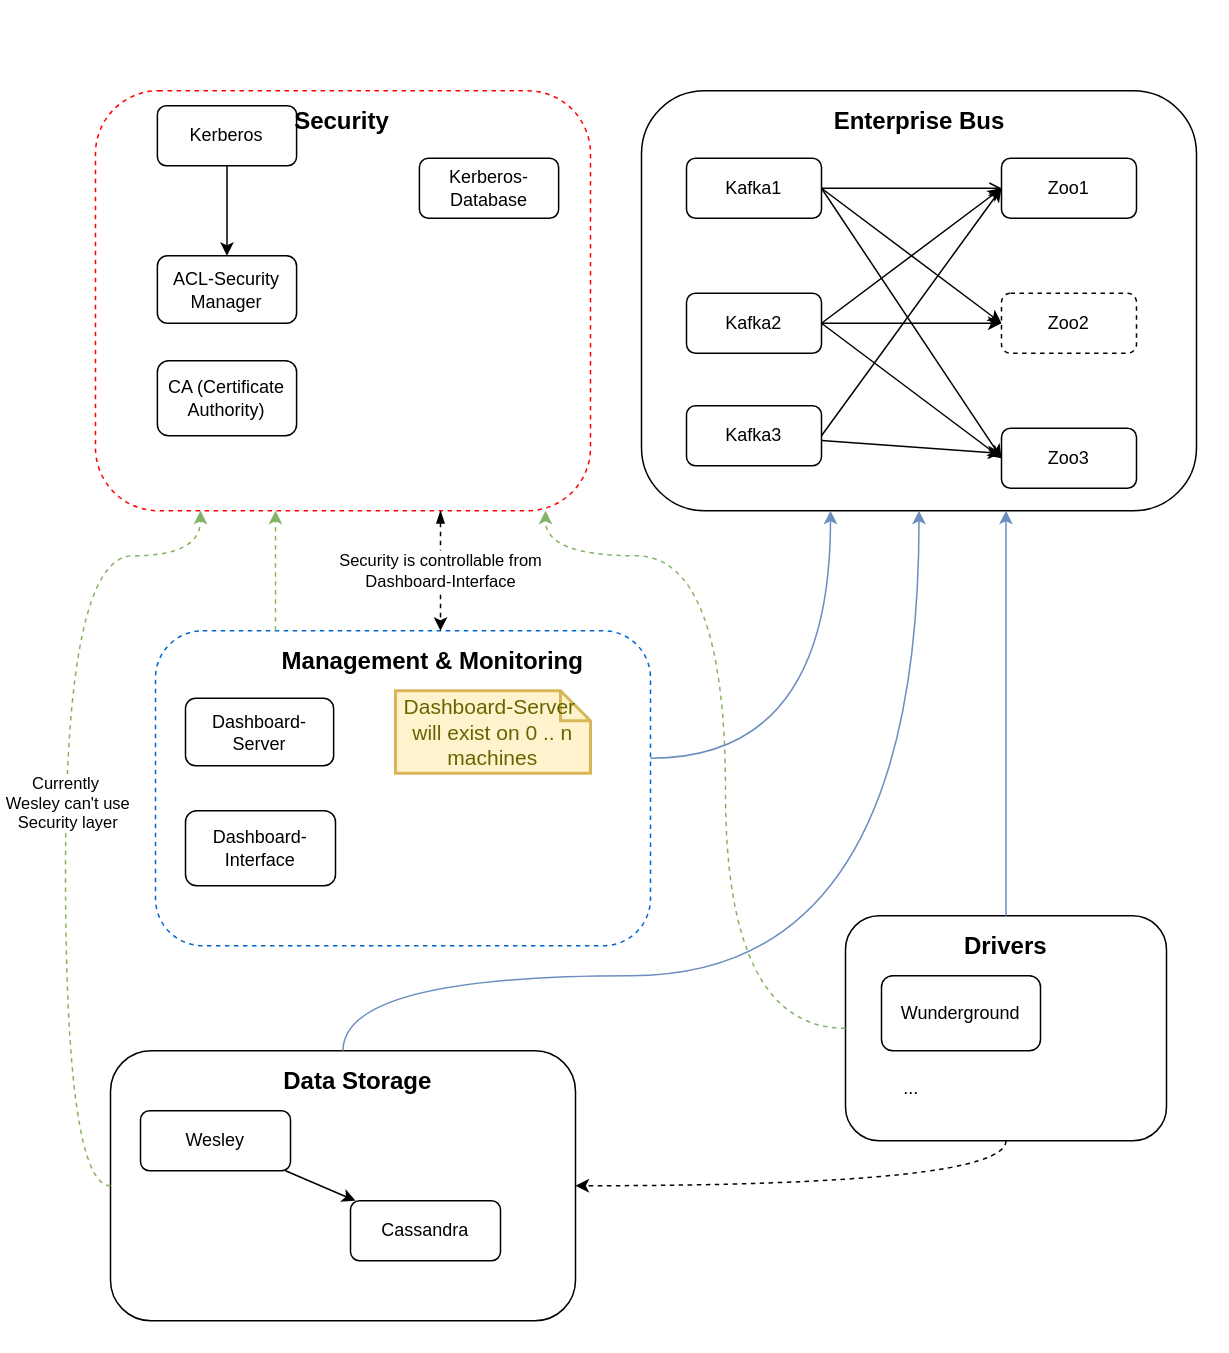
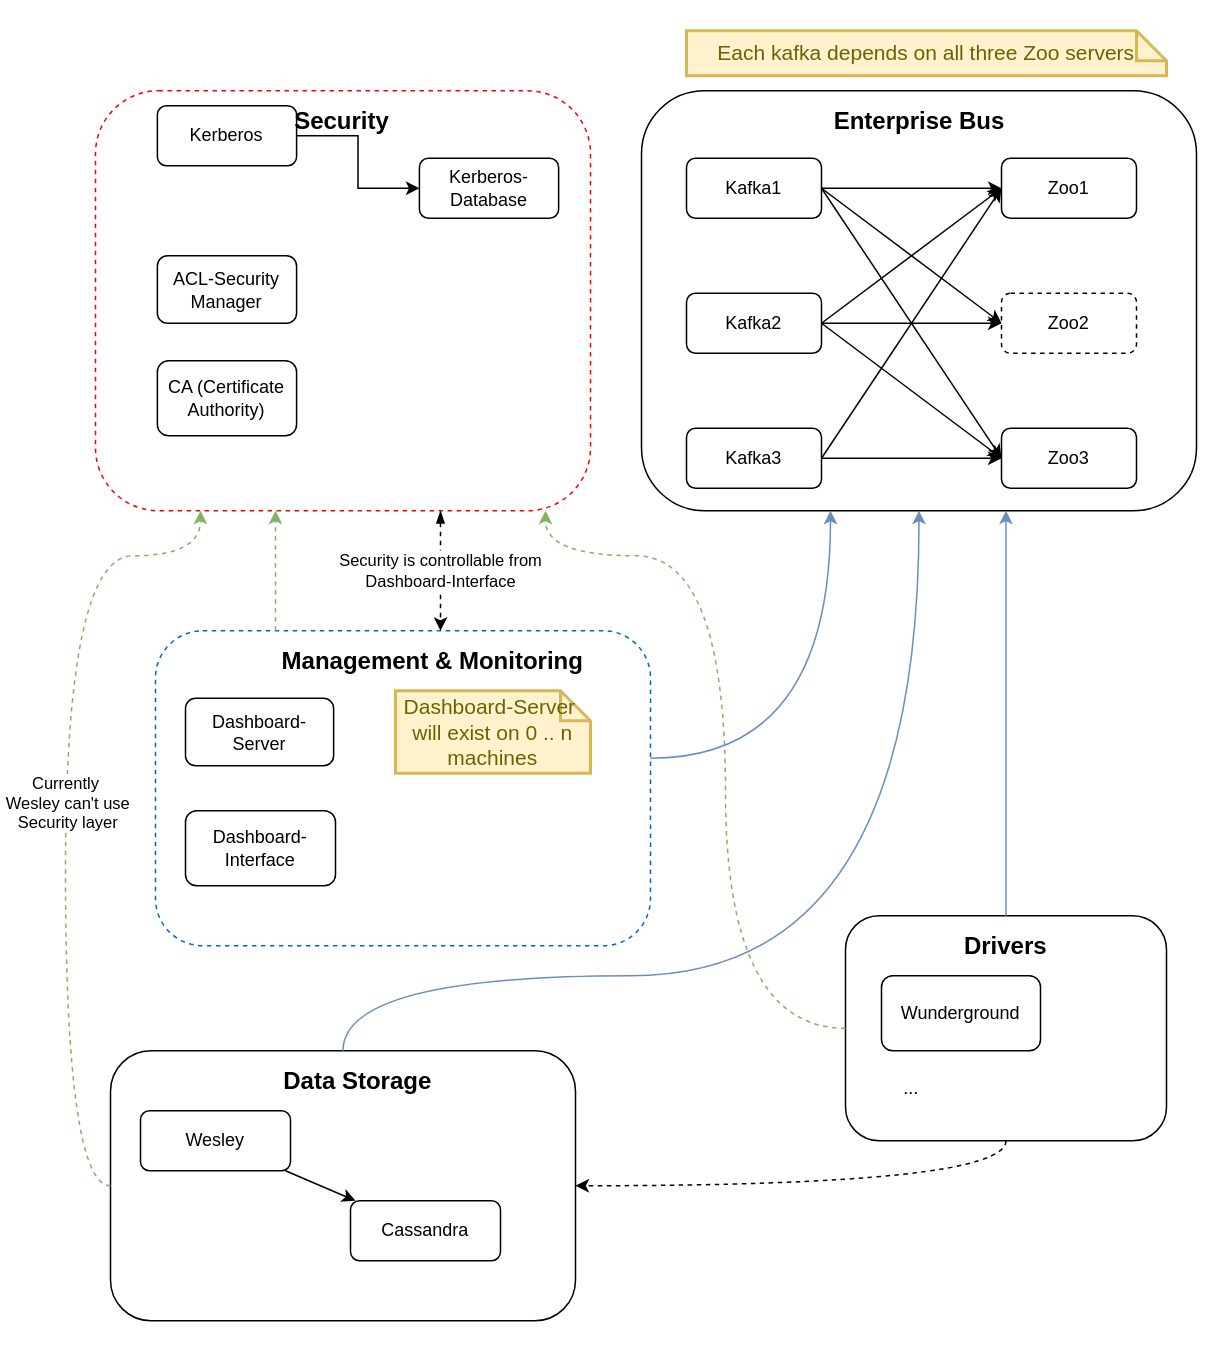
none -> (926, 53)
(991, 188) -> (990, 188)
(227, 206) -> (358, 157)
(754, 436) -> (754, 458)
